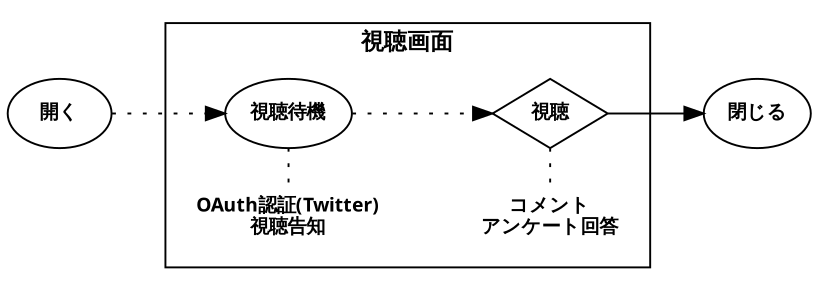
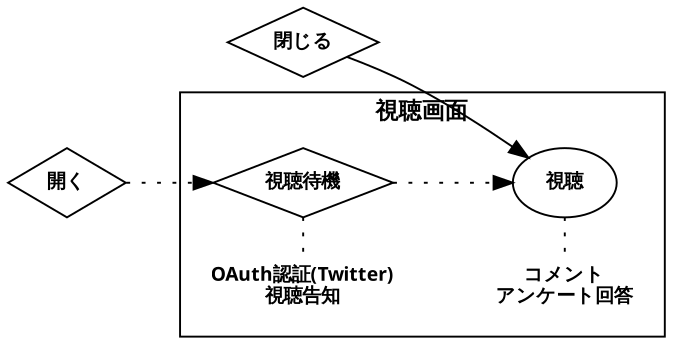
(60, 113) -> (67, 183)
(289, 113) -> (303, 183)
(550, 113) -> (565, 183)
(639, 113) -> (449, 106)
(757, 113) -> (303, 42)
